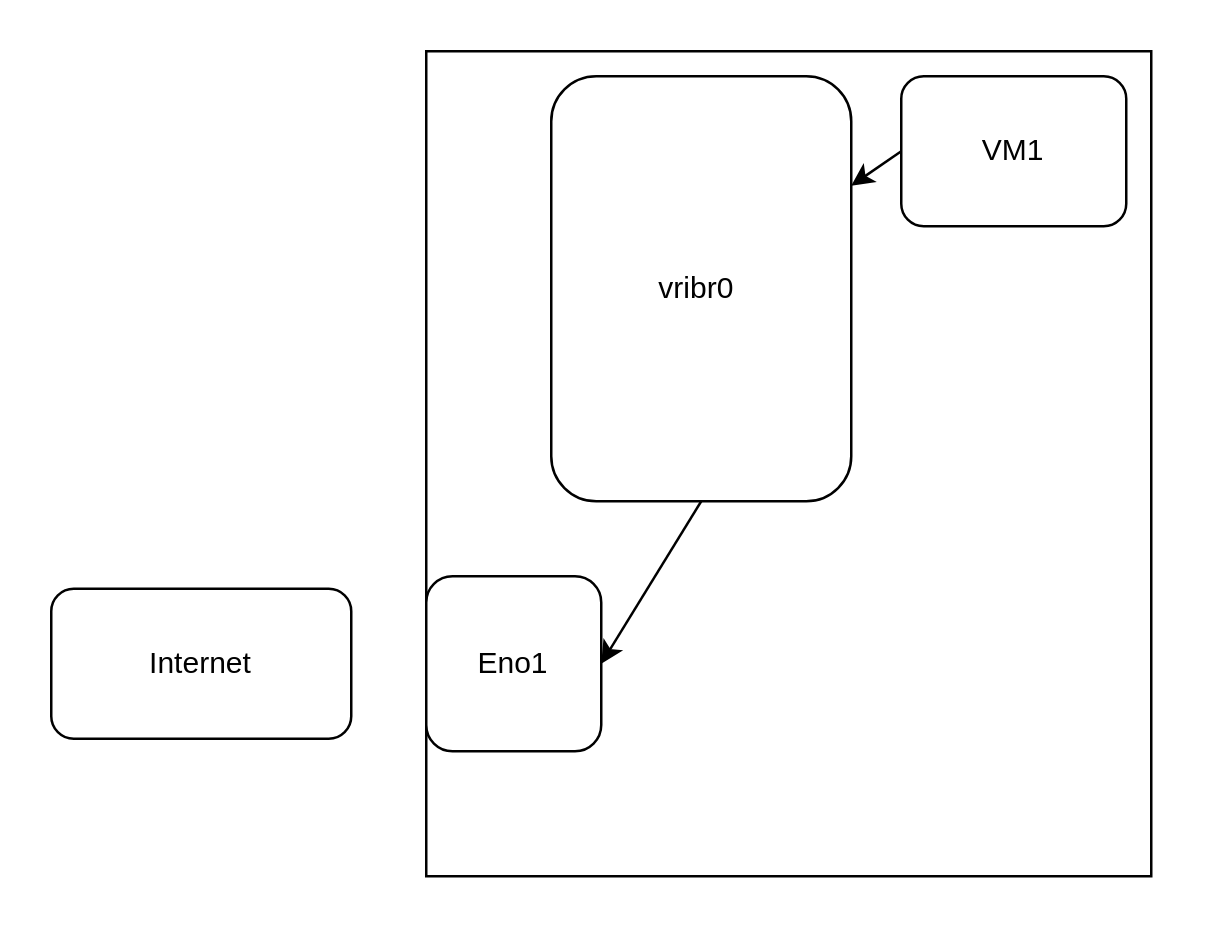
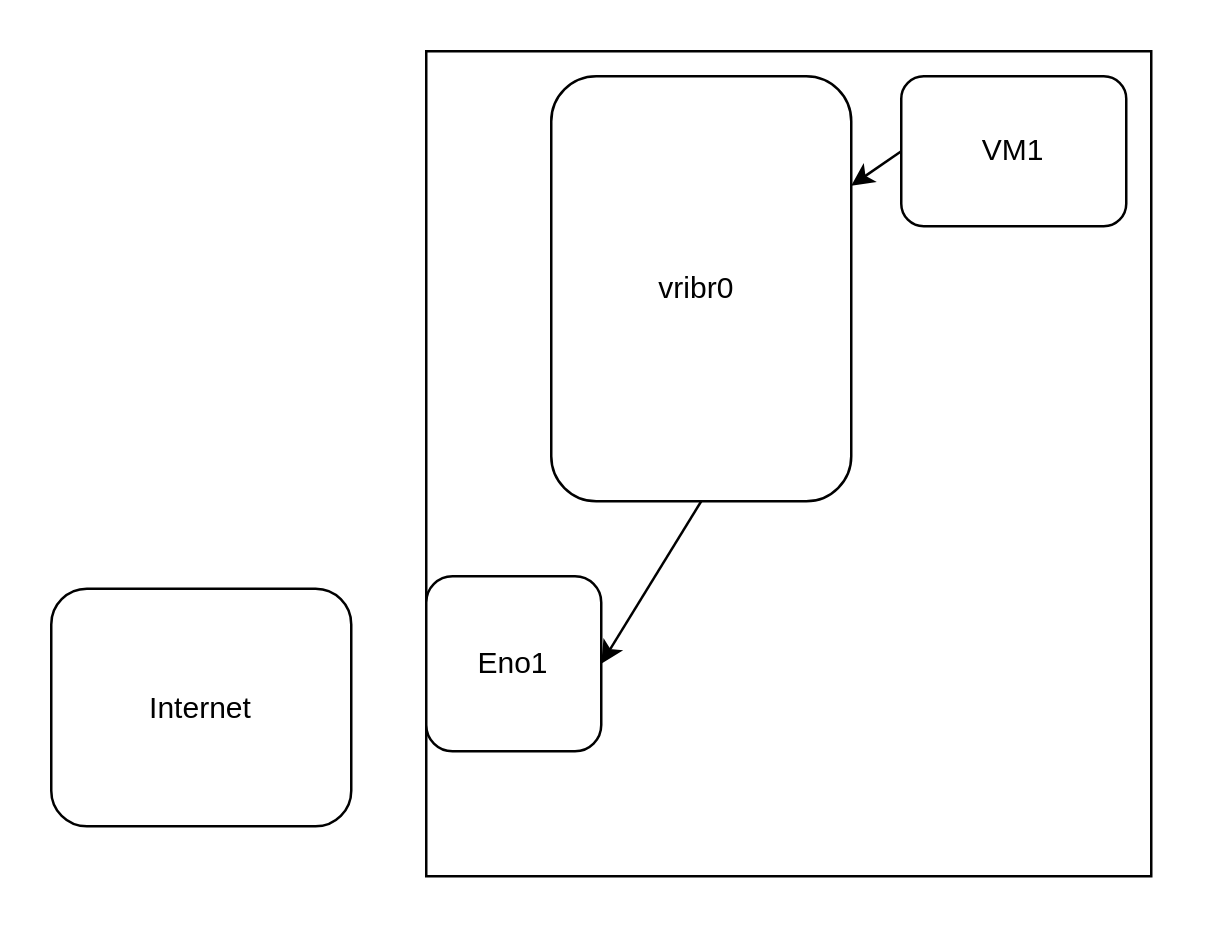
(201, 664) -> (201, 708)
